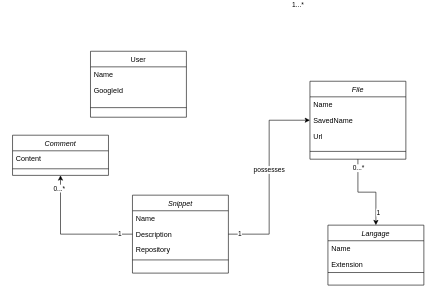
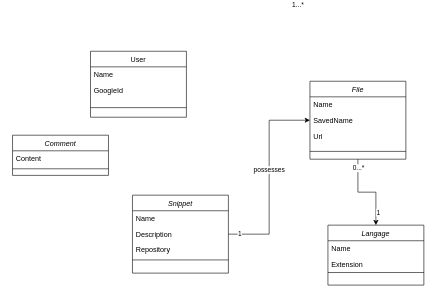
(60, 208) -> none
